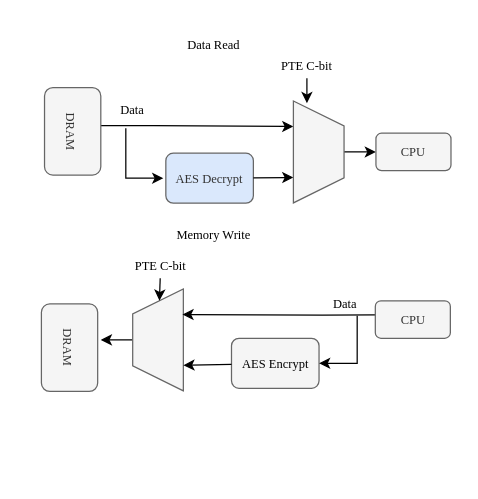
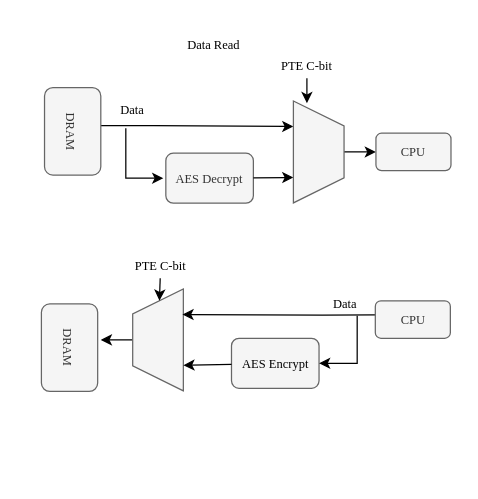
(209, 178) -> (209, 178)
(213, 234) -> none
